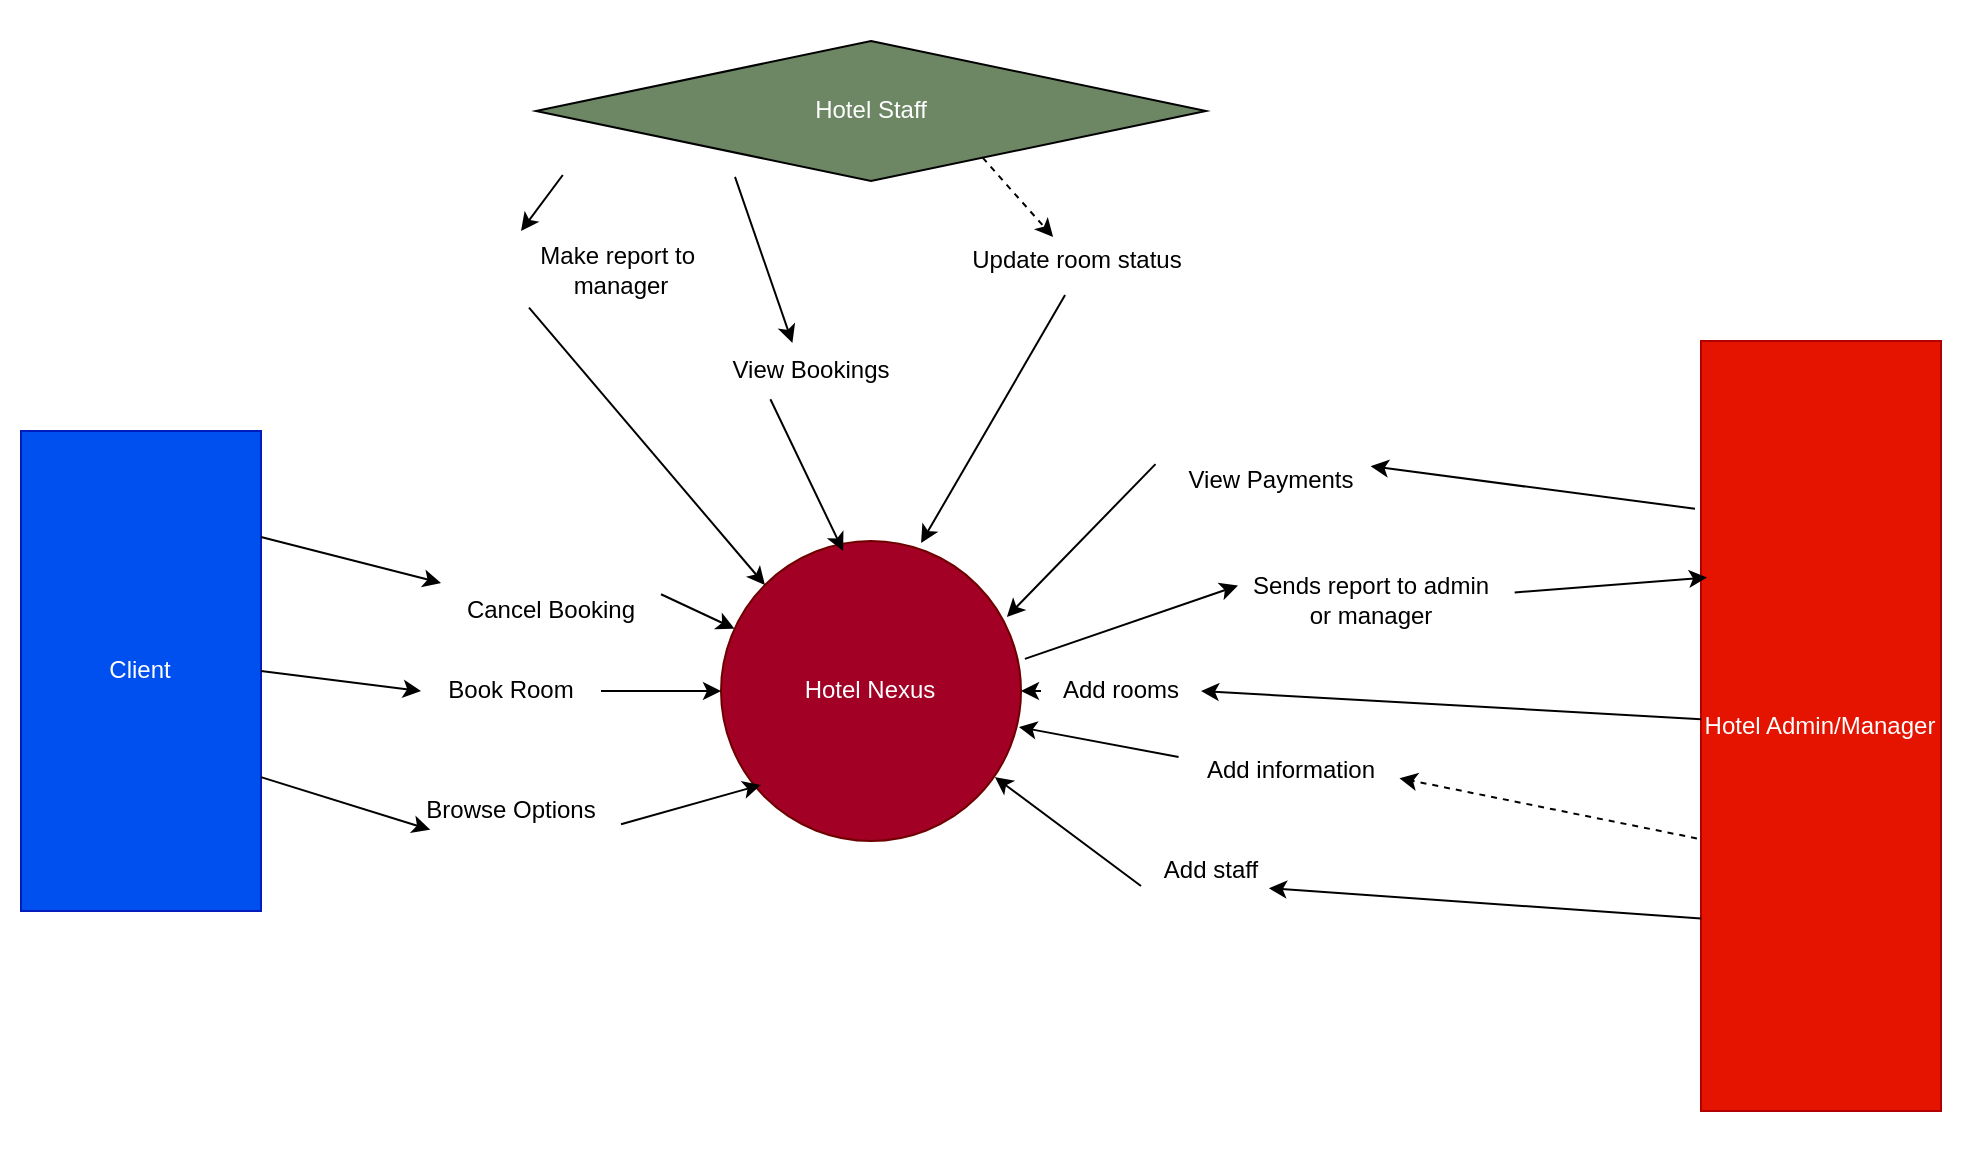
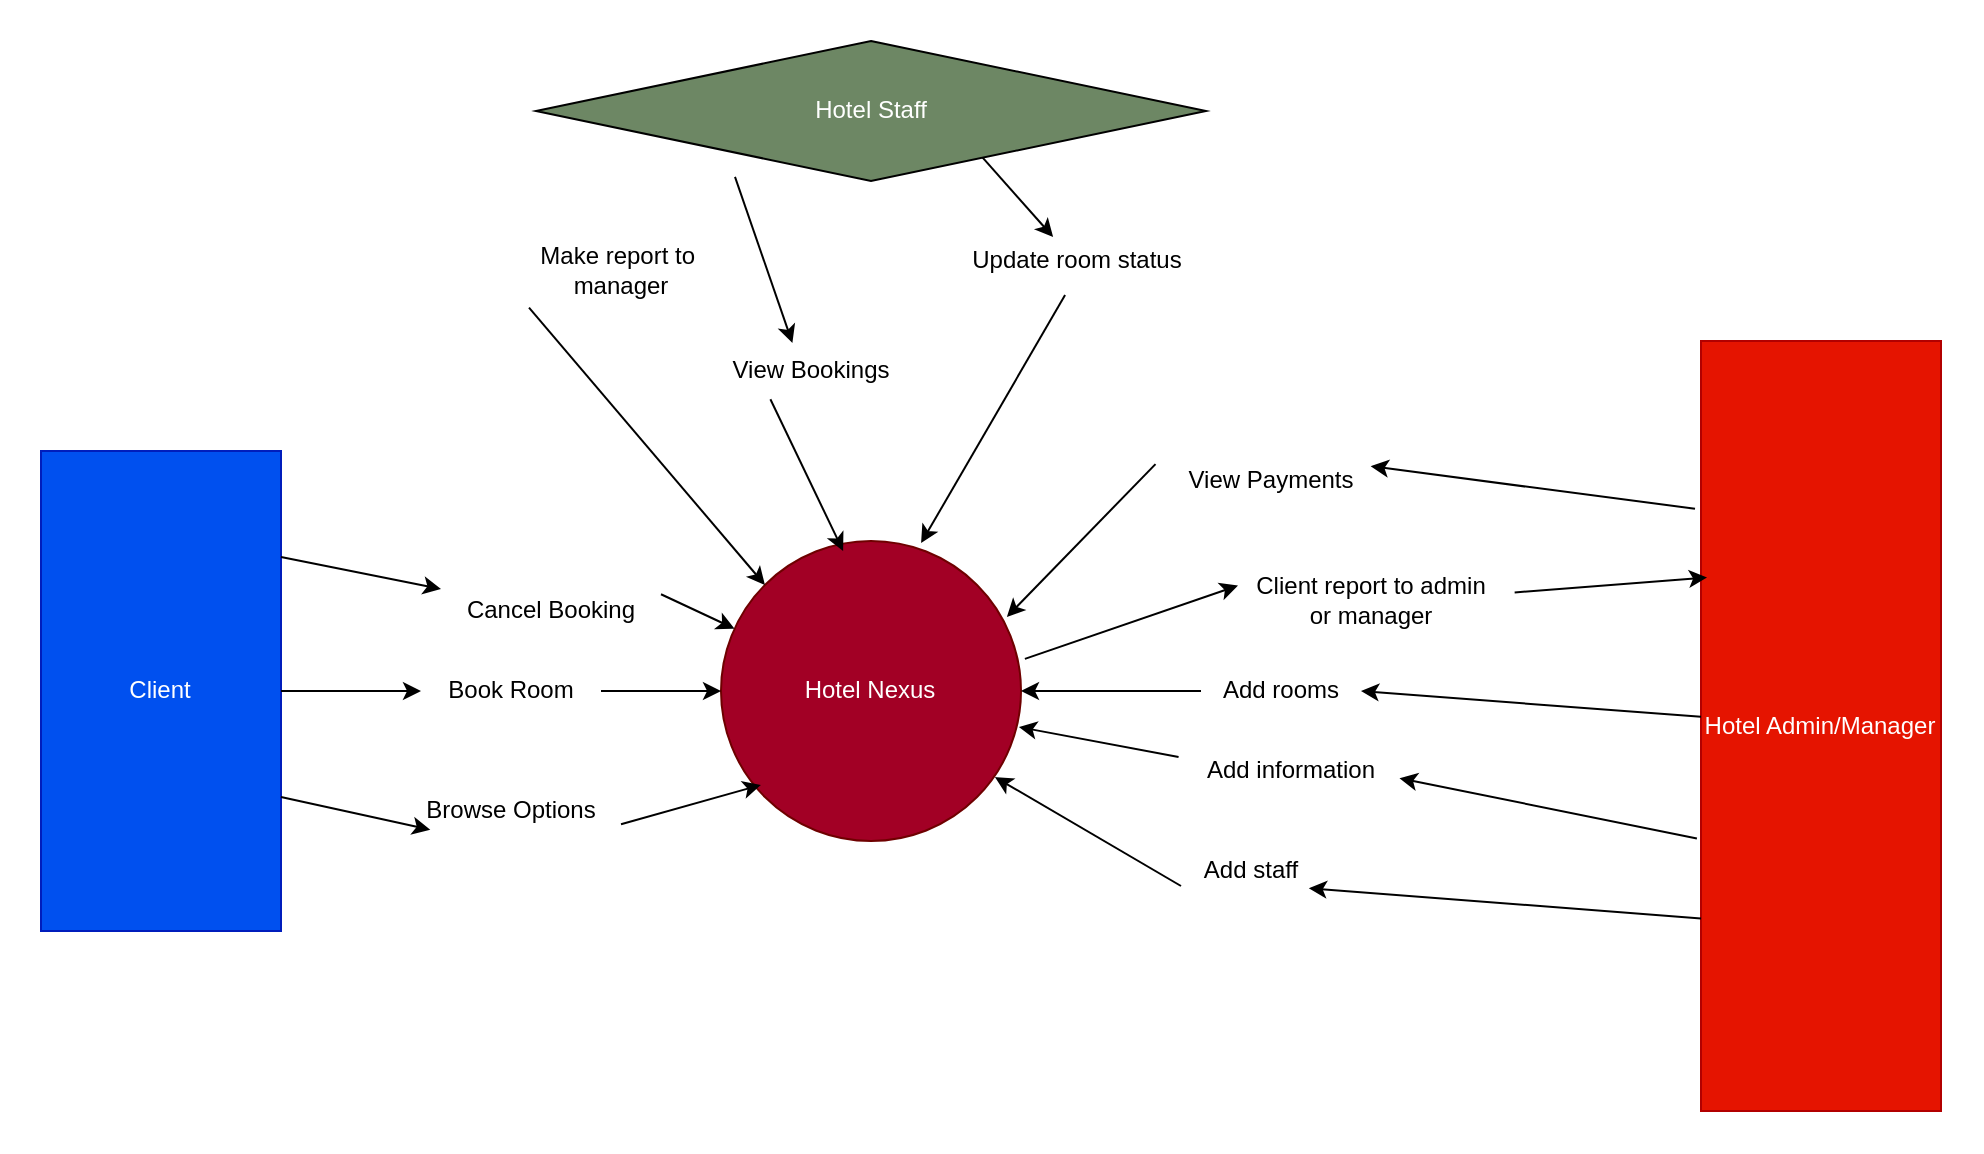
(1015, 194) -> (1015, 194)
(546, 197) -> none
(1372, 601) -> (1372, 601)
(141, 671) -> (161, 691)
(1121, 691) -> (1281, 691)
(1551, 809) -> (1551, 809)
(1211, 871) -> (1251, 871)
